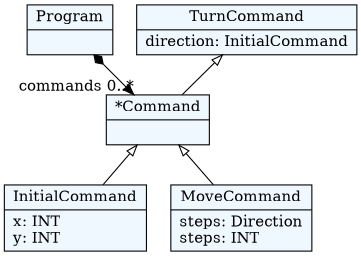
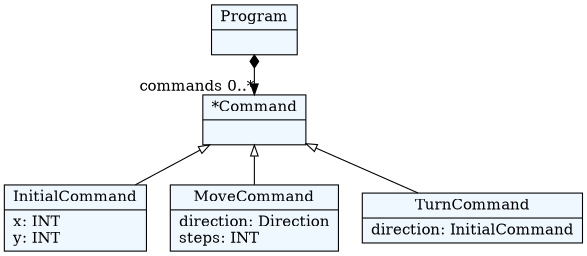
(198, 79) -> (367, 171)
(241, 222) -> (254, 222)
